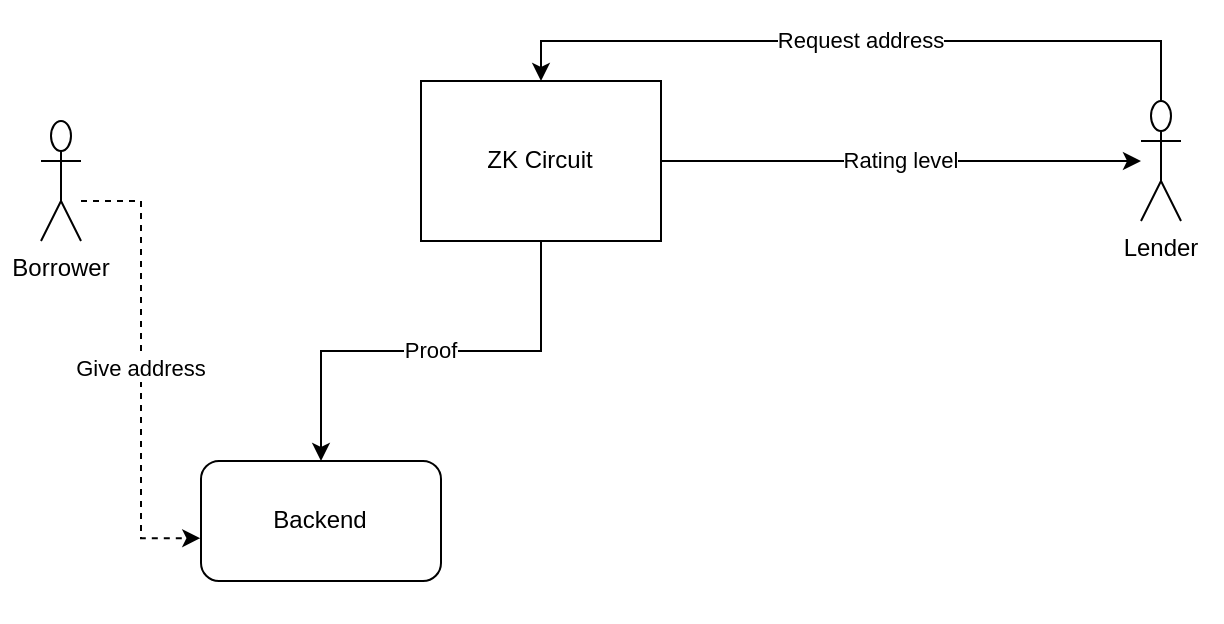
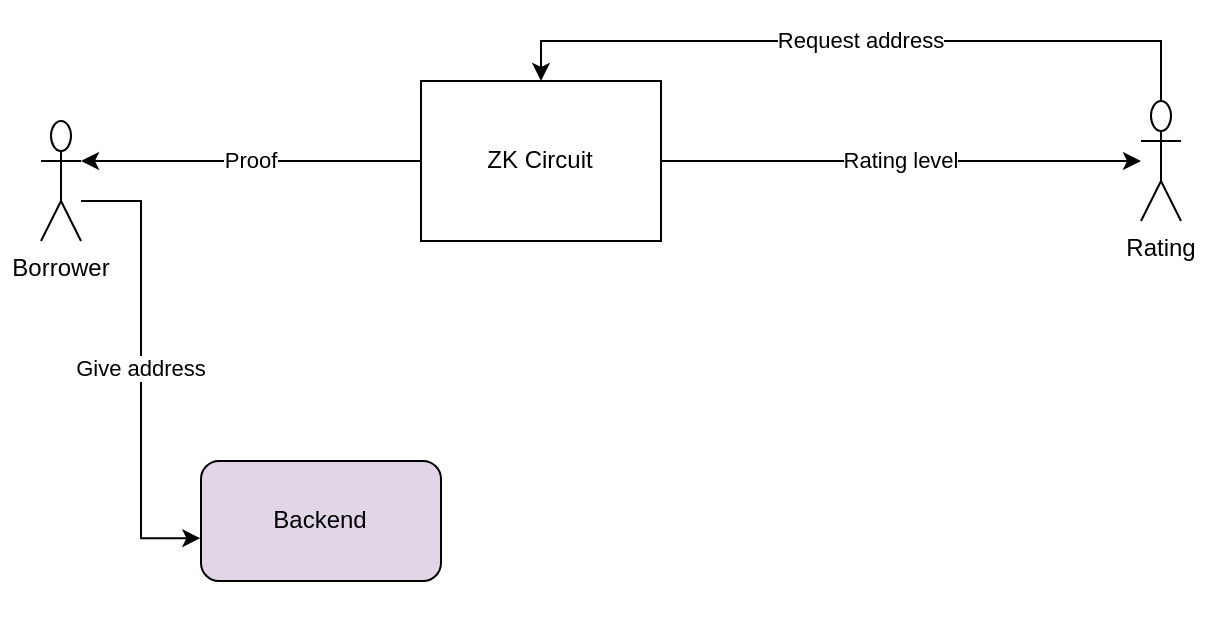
(1162, 249) -> (1162, 249)
(141, 250) -> (141, 250)
(438, 351) -> (258, 161)
(321, 521) -> (321, 521)
